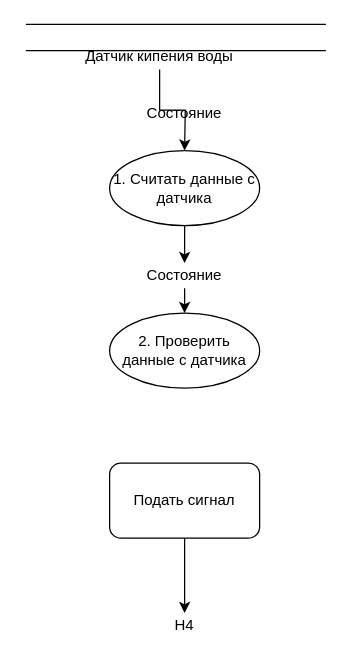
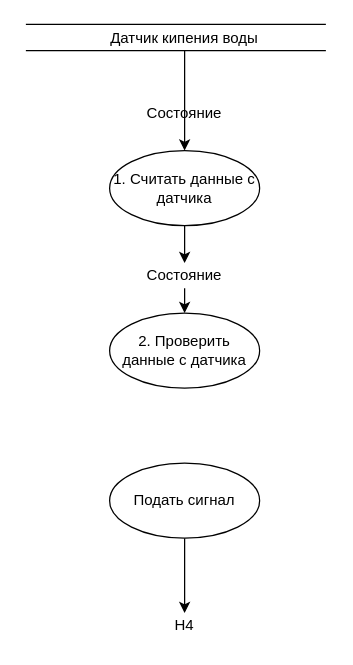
(159, 57) -> (184, 38)
(184, 501) -> (184, 501)
